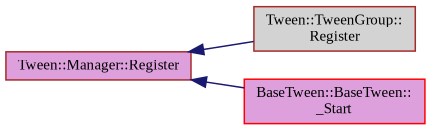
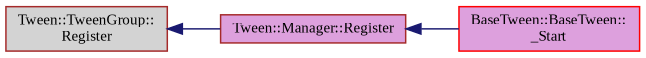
(229, 45) -> (201, 29)
